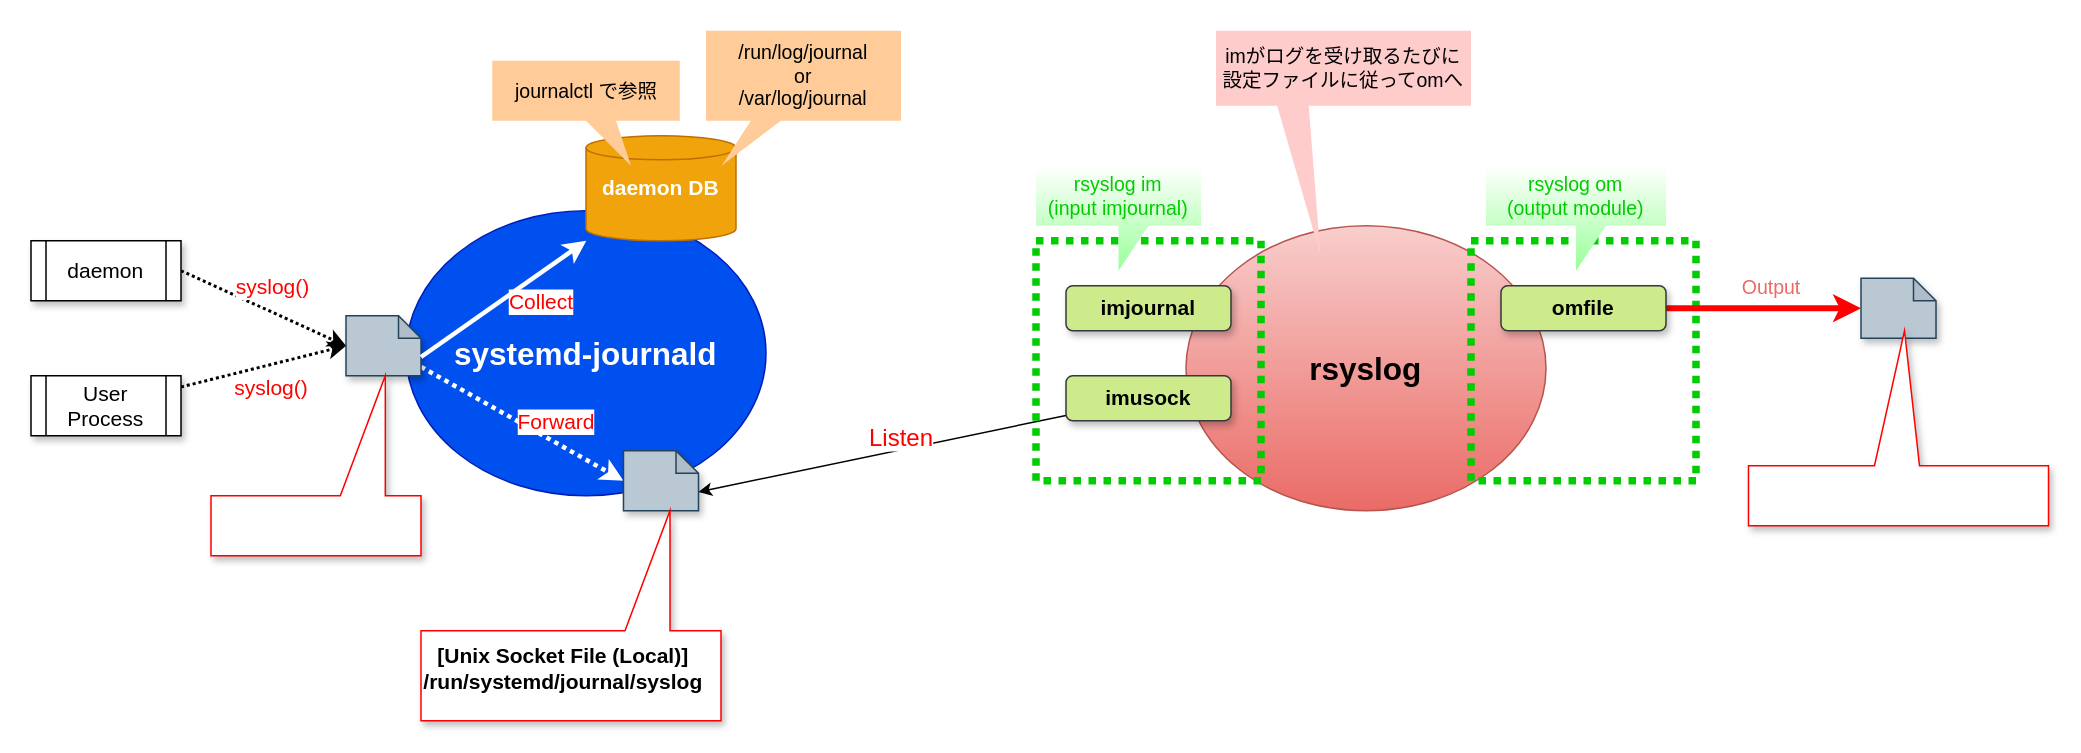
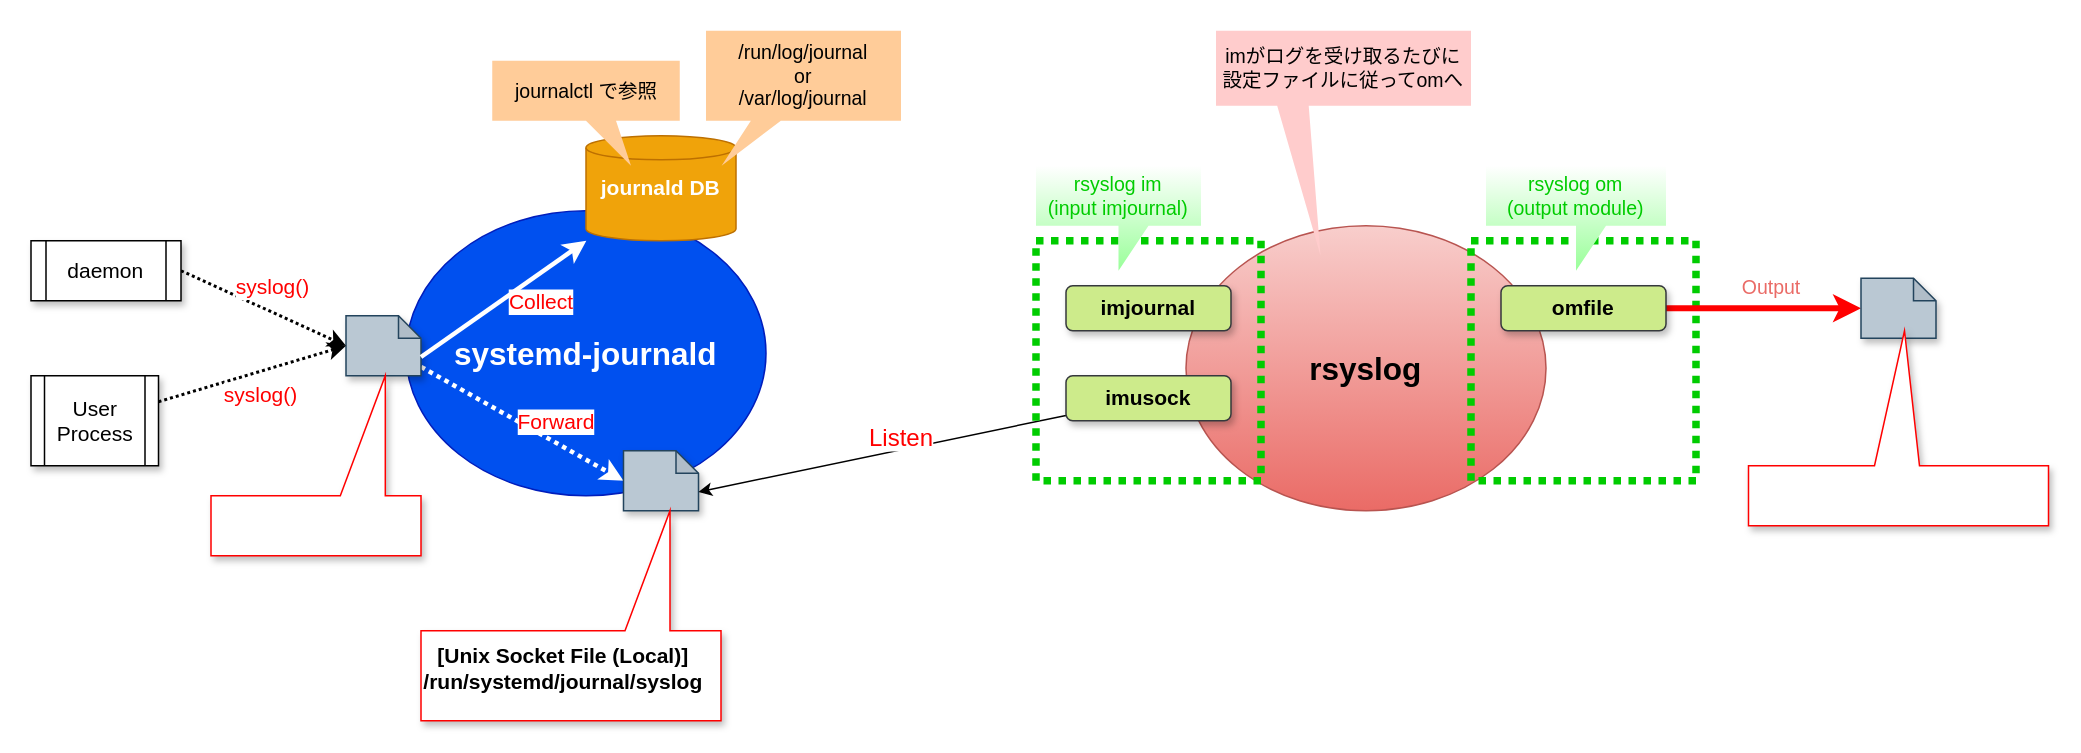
(661, 188) -> (661, 188)
(106, 406) -> (95, 421)
